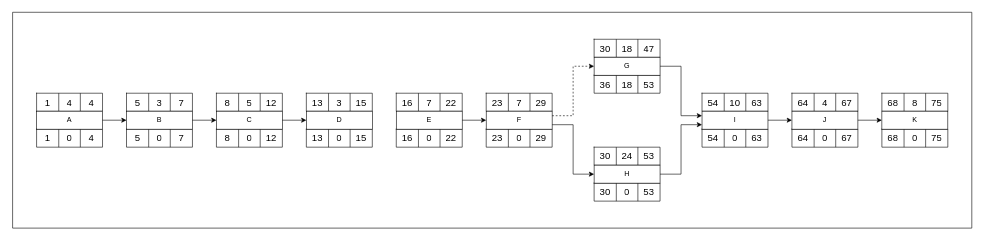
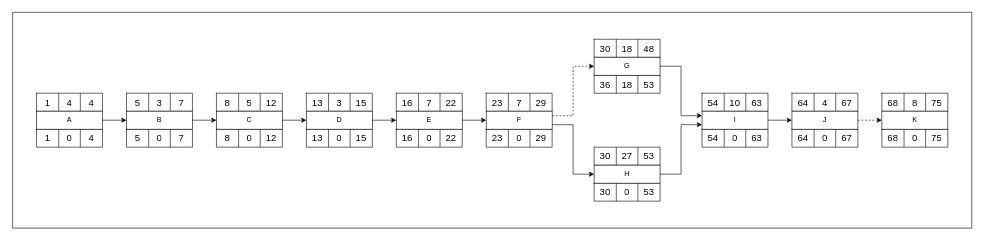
(649, 48) -> (649, 48)
none -> (390, 120)
(867, 120) -> (867, 120)
(627, 156) -> (627, 156)
